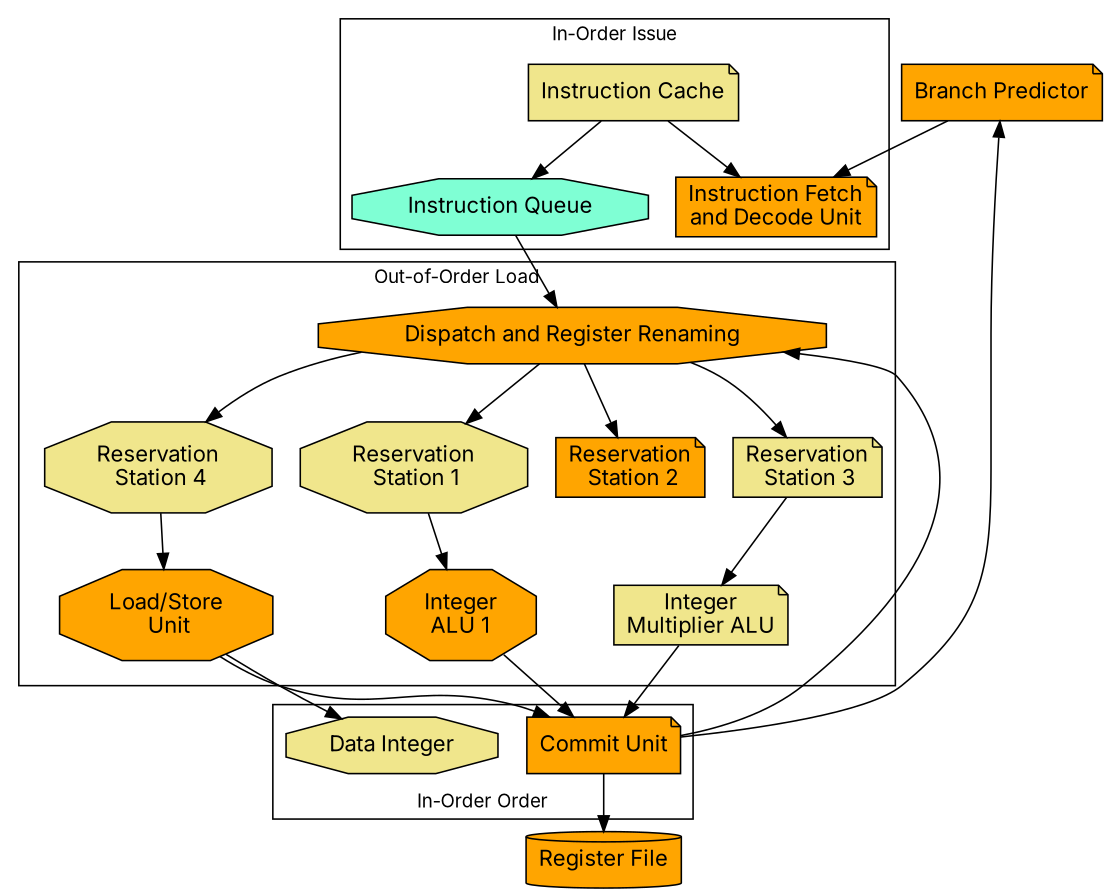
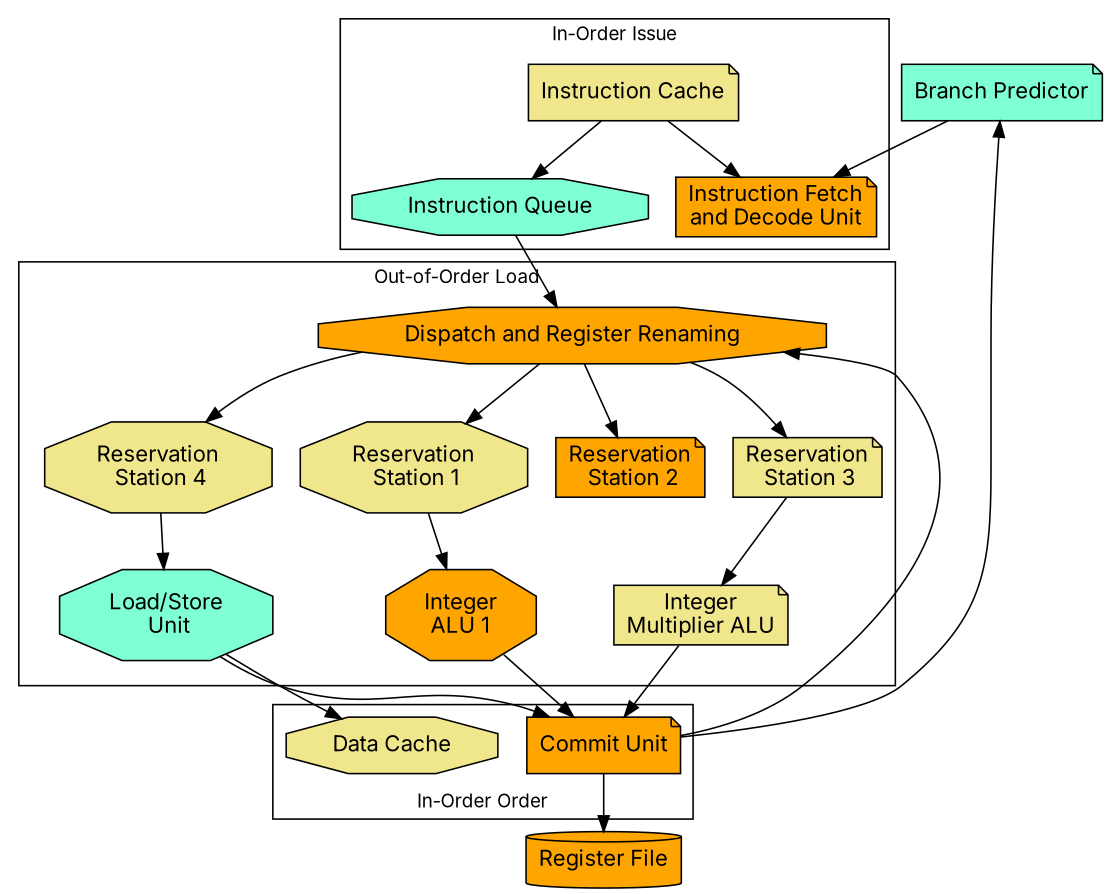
(1002, 93) -> (1002, 93)
(166, 615) -> (166, 615)
(392, 745) -> (392, 745)
